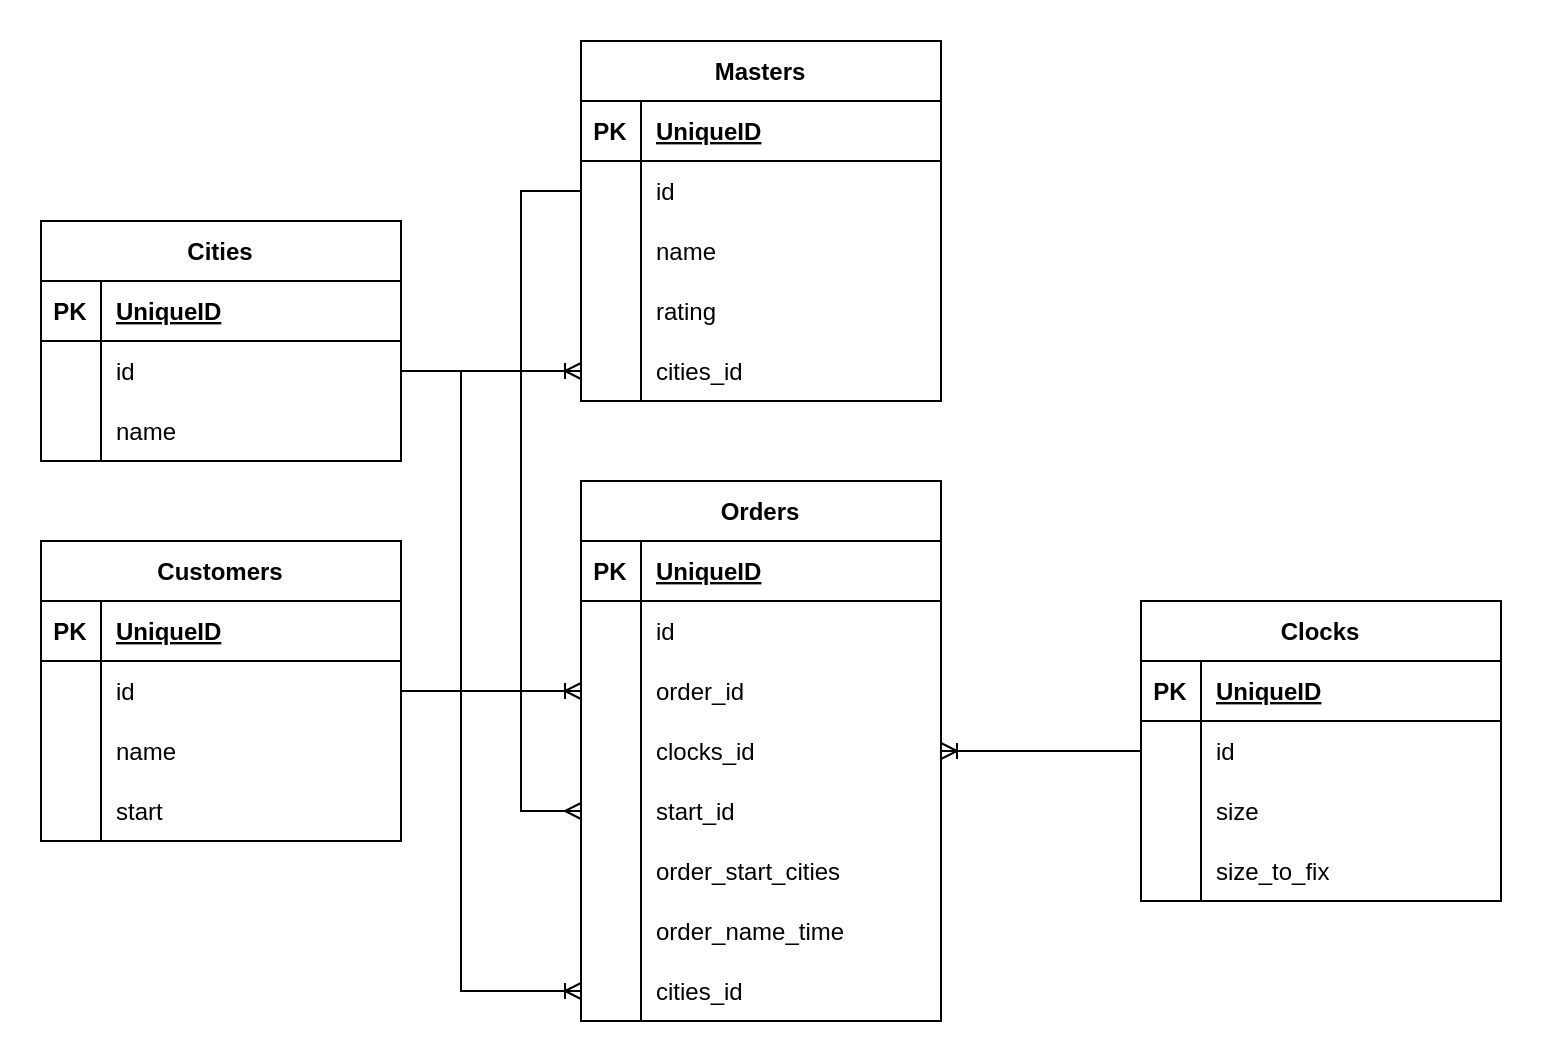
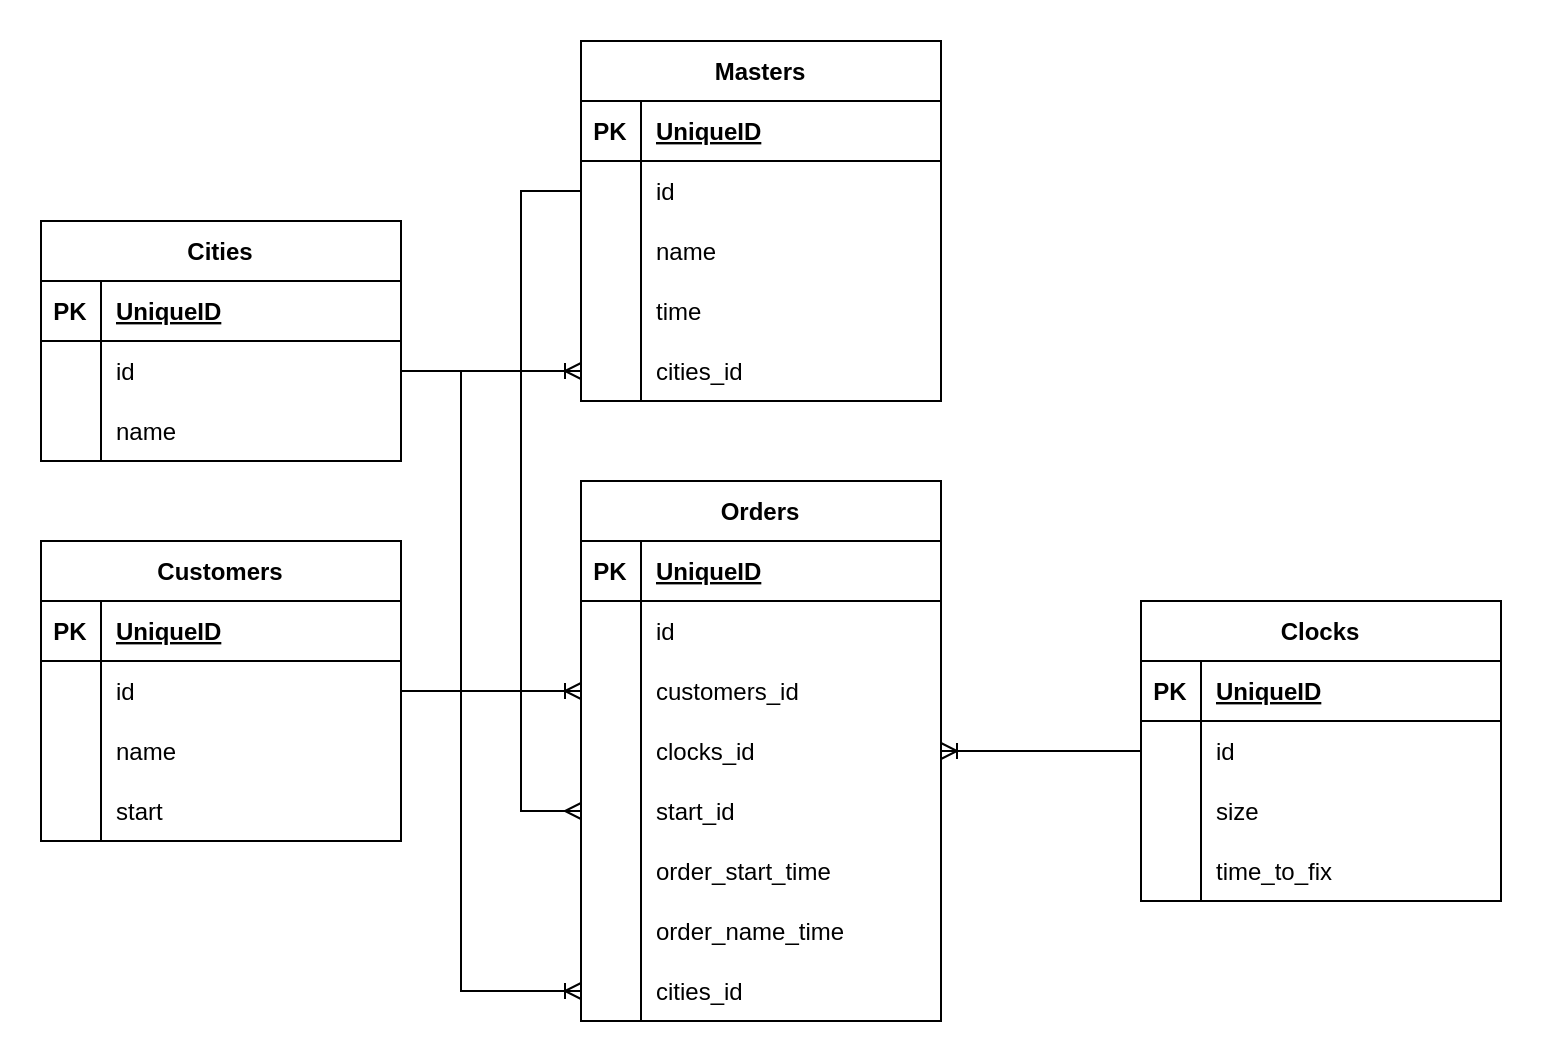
(693, 312) -> (680, 312)
(707, 692) -> (734, 692)
(771, 872) -> (760, 872)
(1284, 872) -> (1284, 872)
